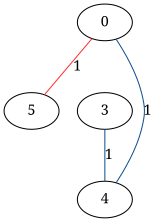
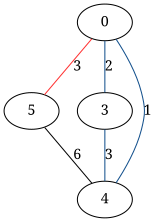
(77, 67) -> (77, 67)
none -> (105, 67)
none -> (68, 155)
(109, 155) -> (109, 155)
